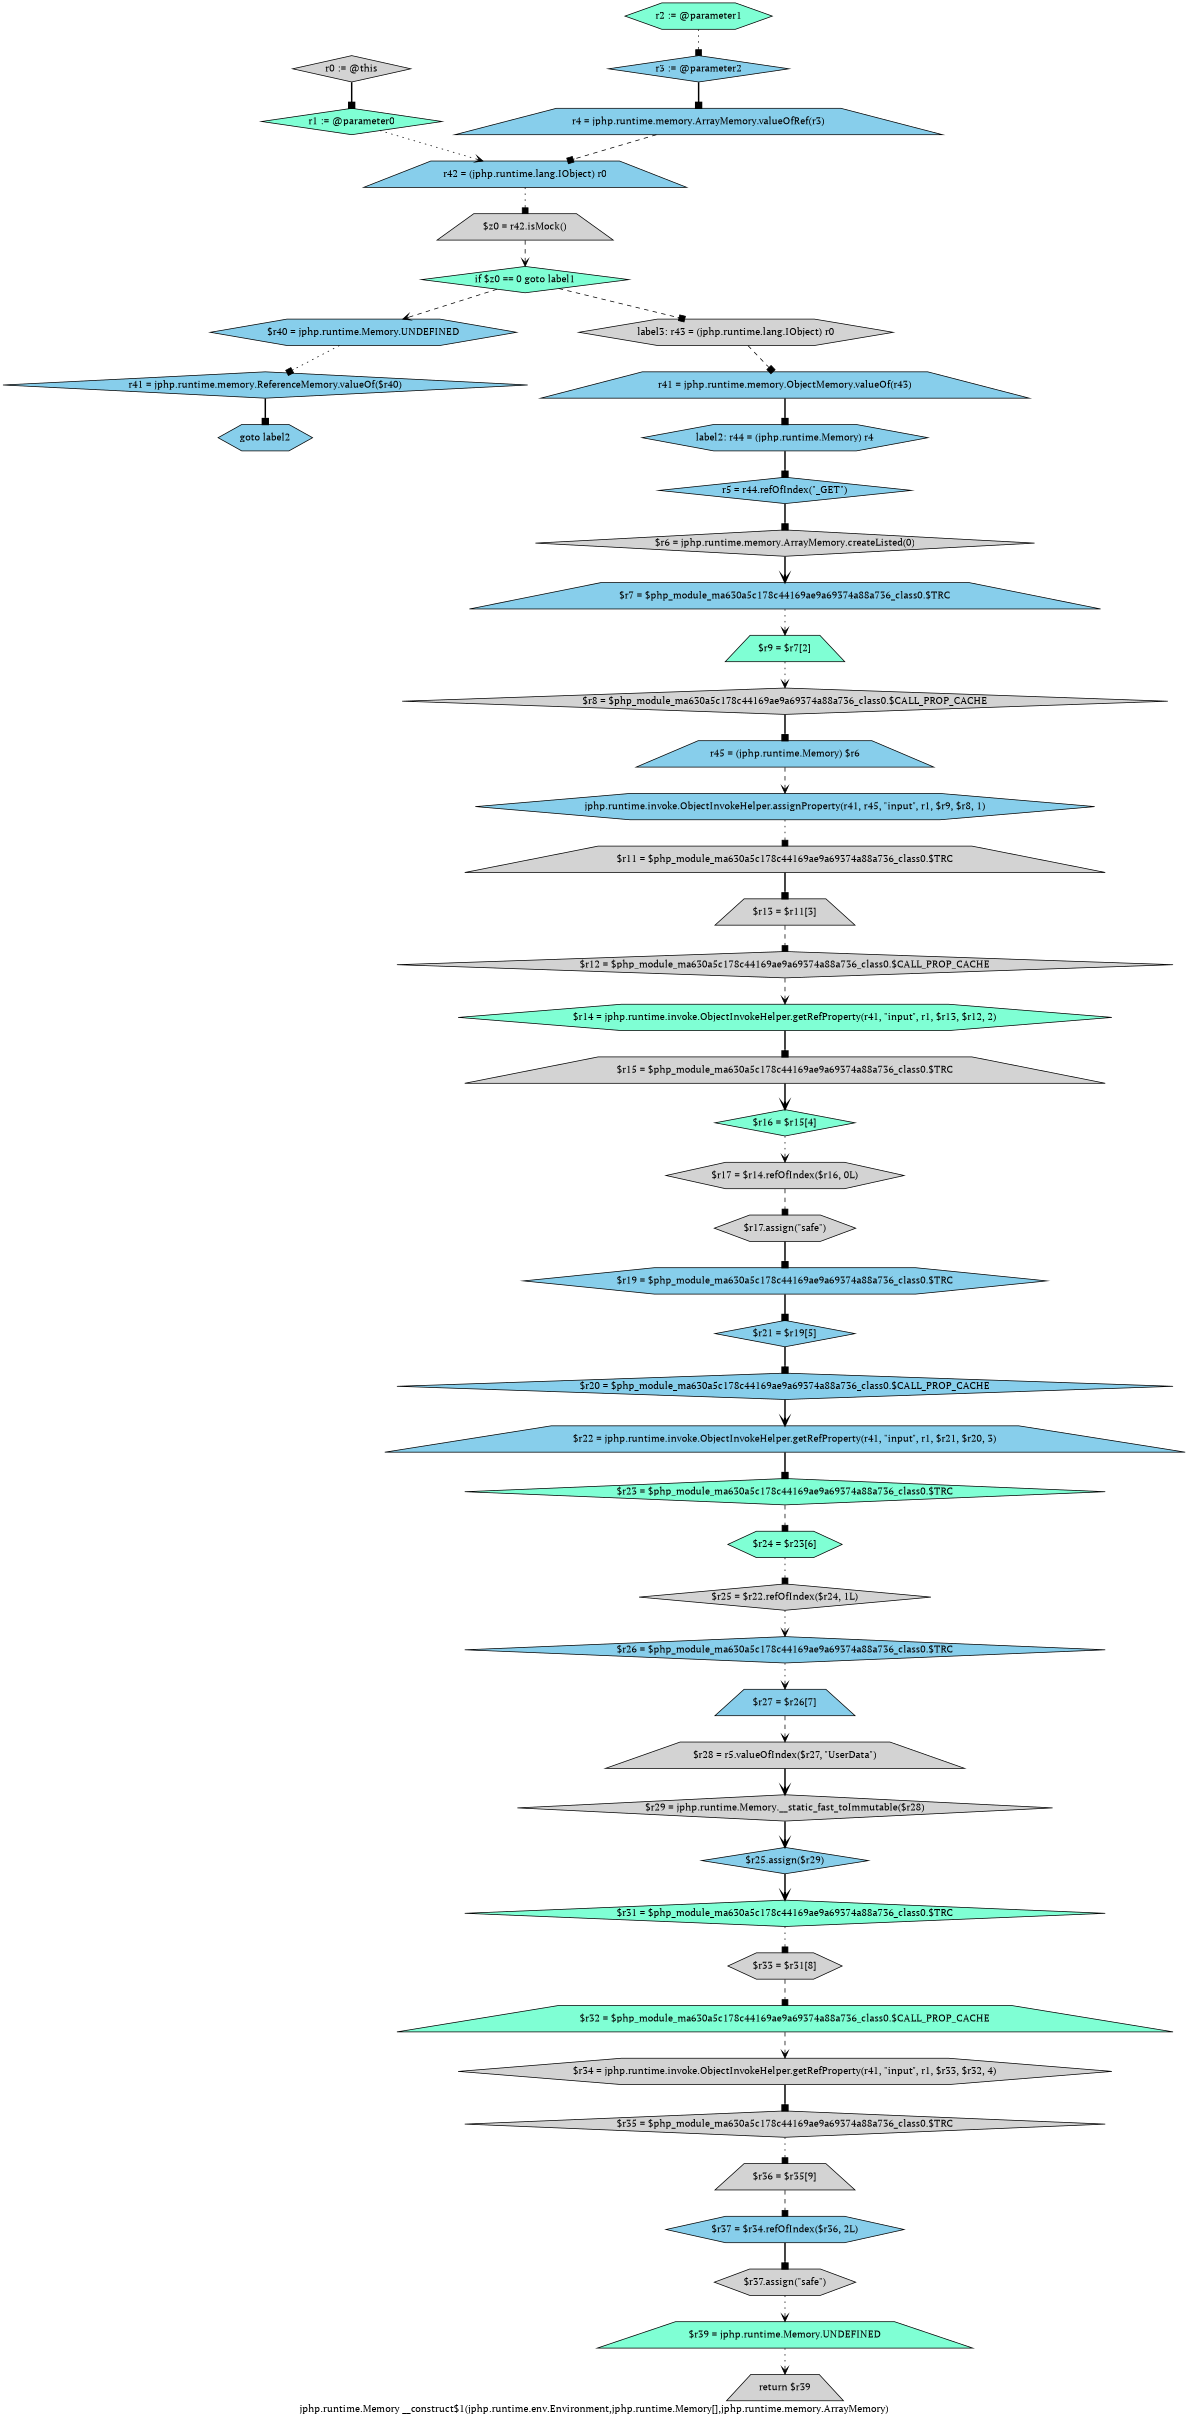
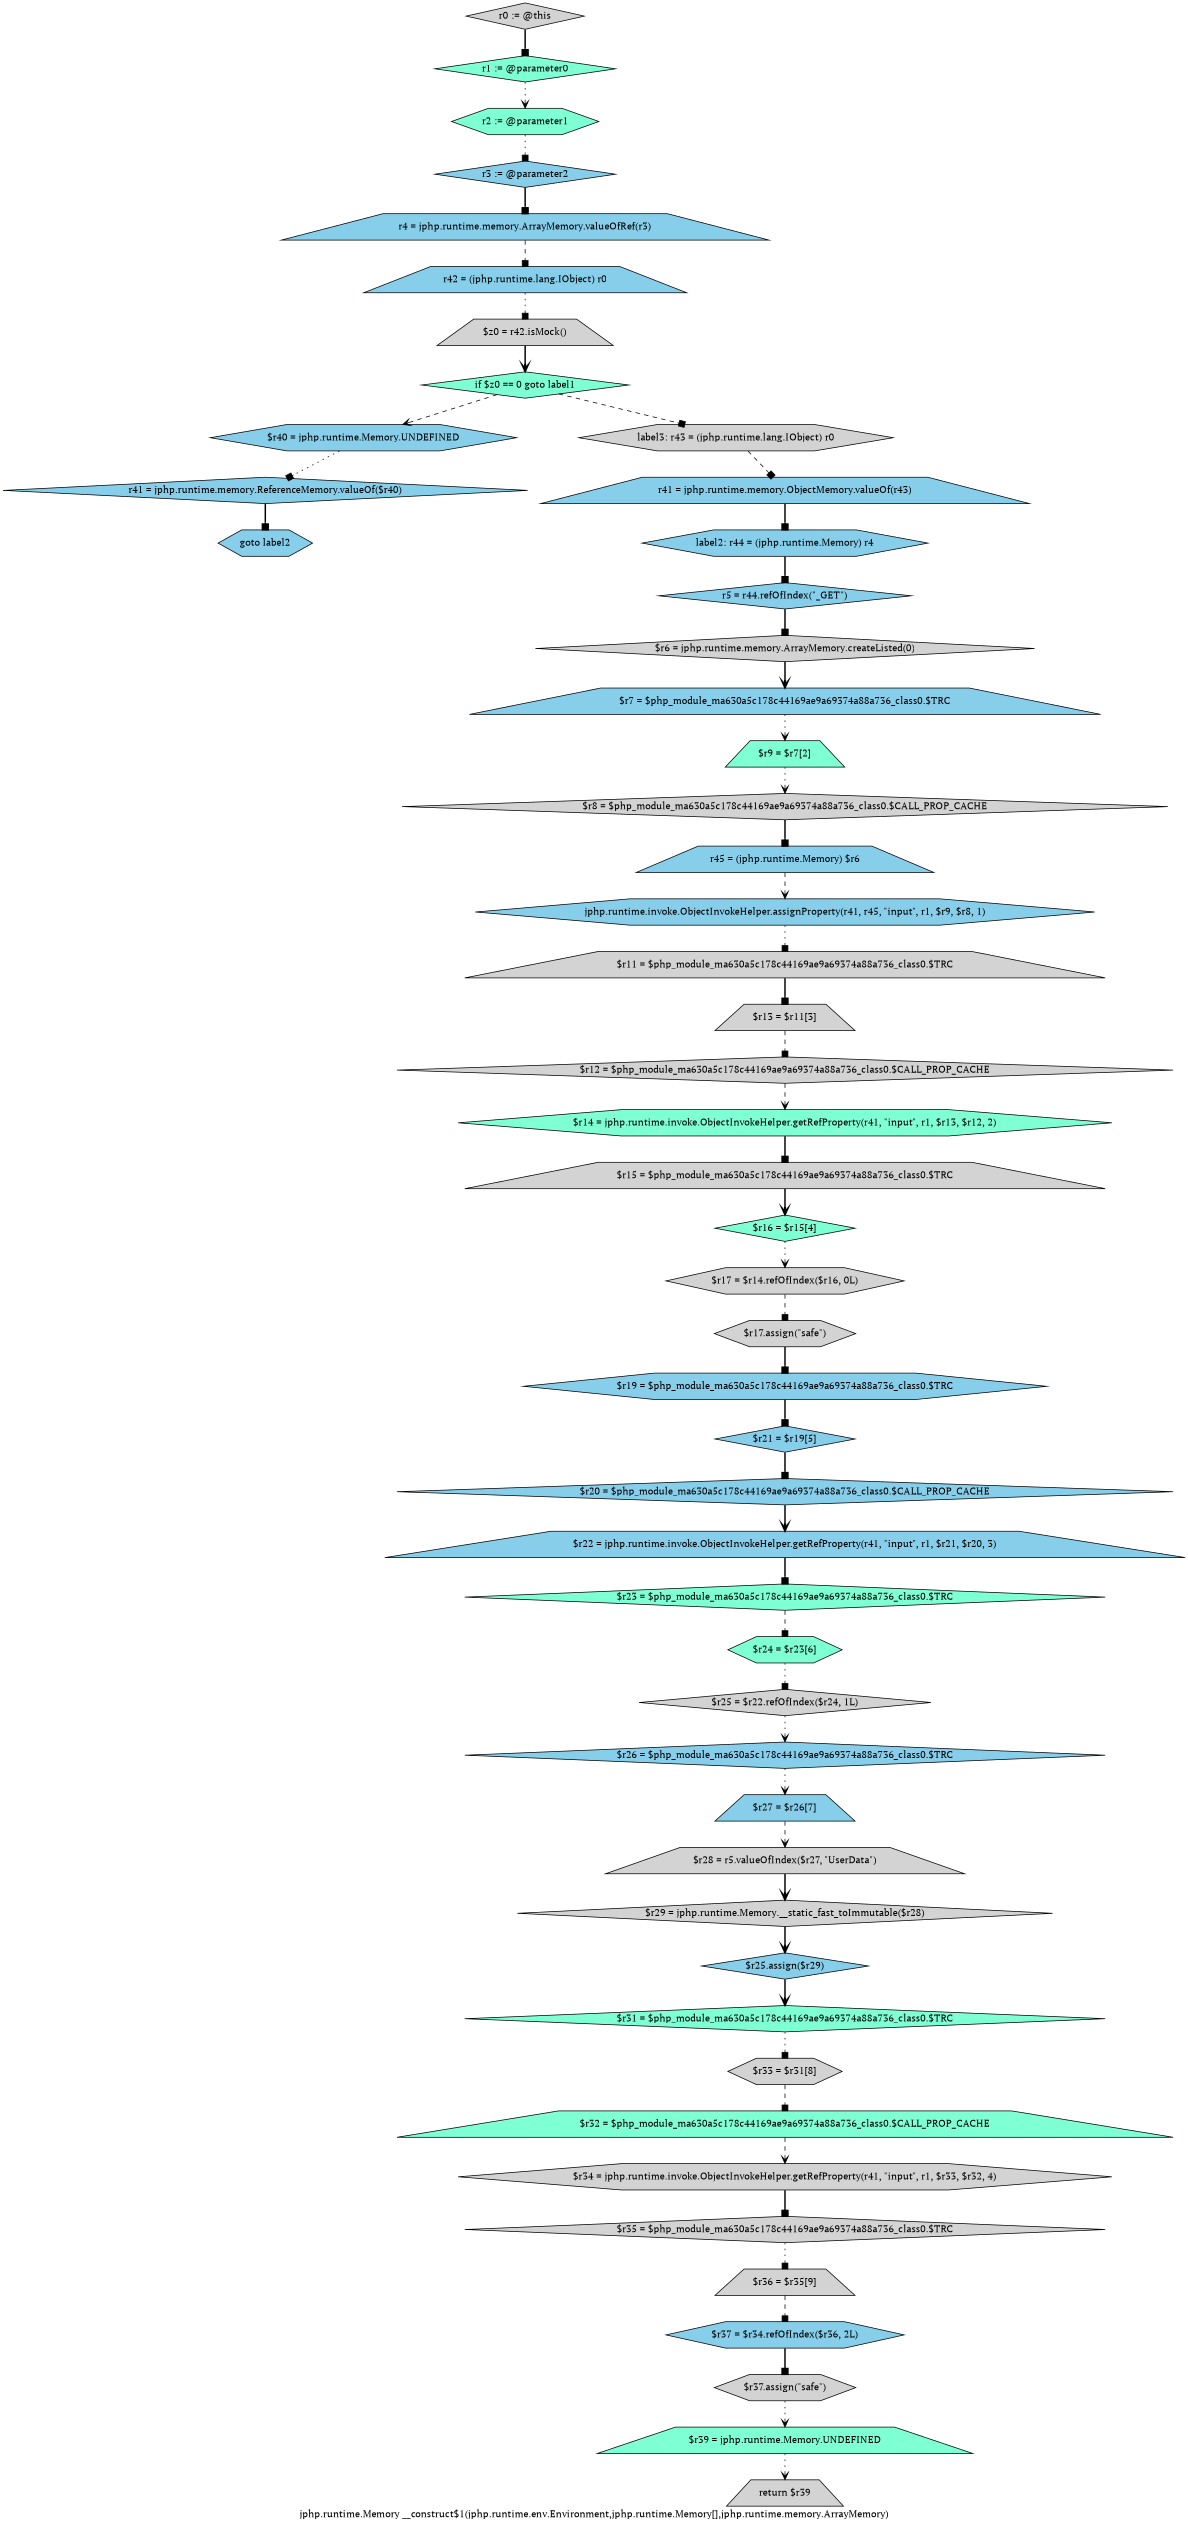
(428, 145) -> (525, 92)
(525, 250) -> (525, 355)
